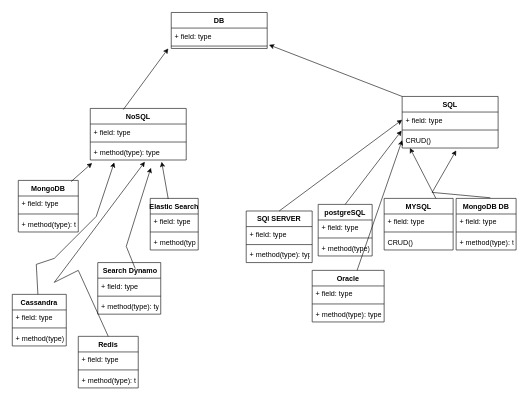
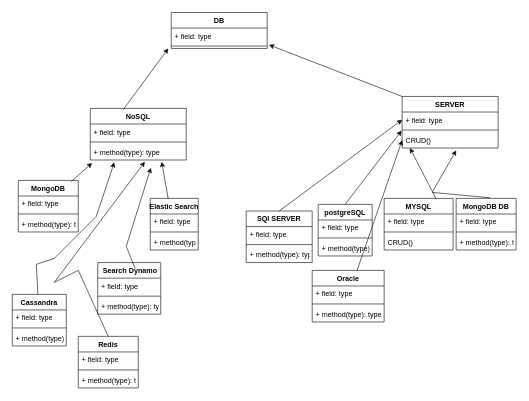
(450, 104) -> (450, 104)
